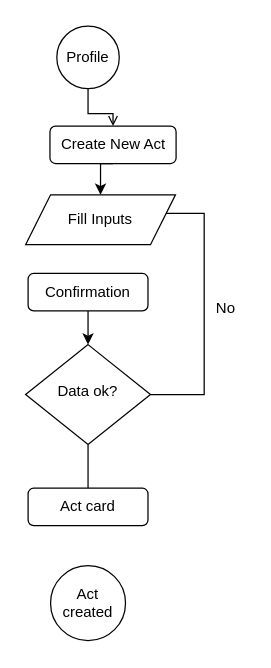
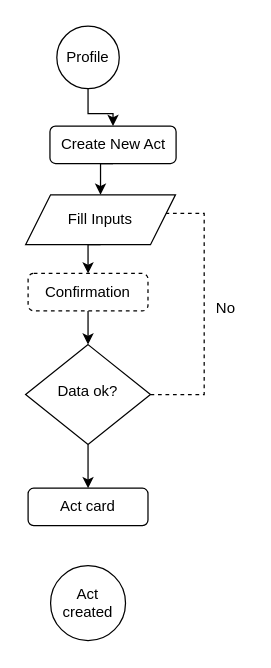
(113, 114) -> (110, 113)
none -> (88, 254)
(88, 292) -> (88, 292)
(204, 311) -> (204, 311)
(88, 481) -> (88, 478)
